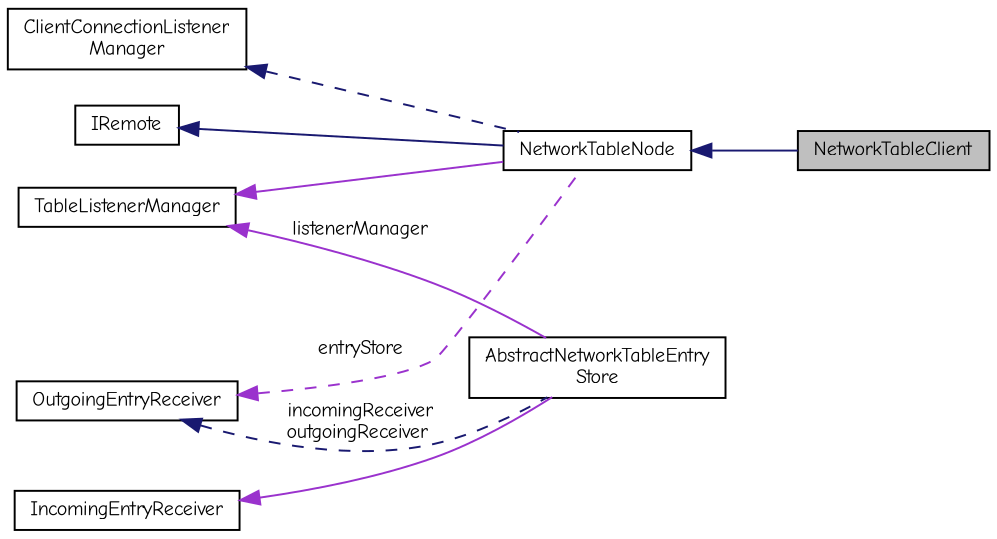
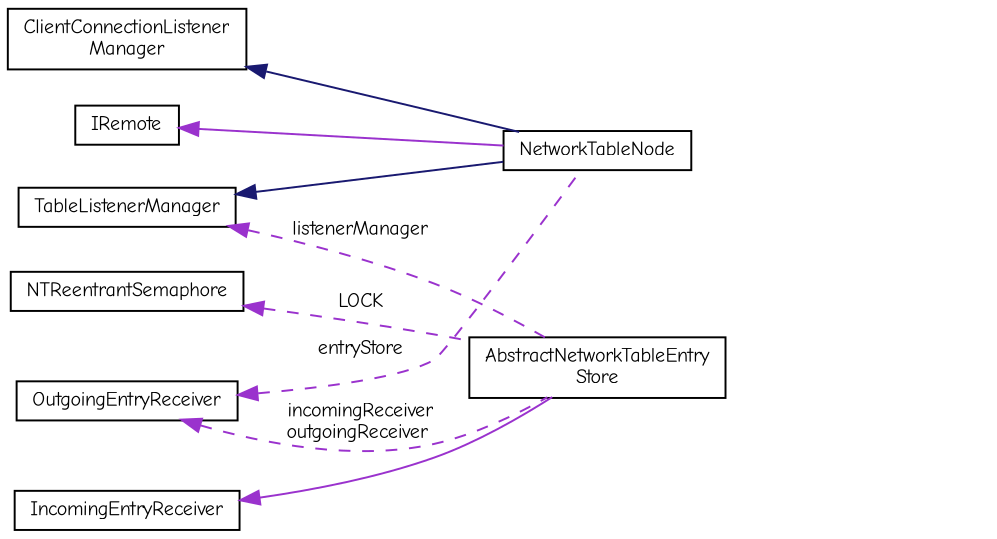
(393, 102) -> (393, 102)
(351, 137) -> (351, 137)
(894, 151) -> none
(380, 177) -> (380, 177)
(402, 272) -> (402, 272)
none -> (127, 291)
(378, 451) -> (378, 451)
